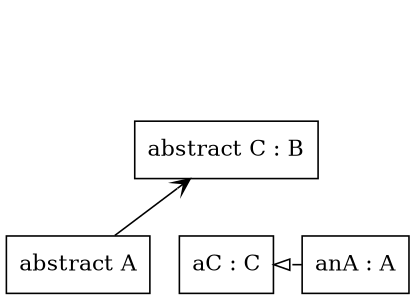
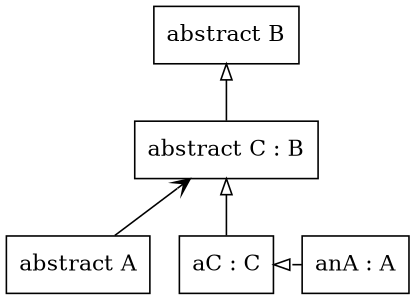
none -> (226, 35)
none -> (226, 215)
